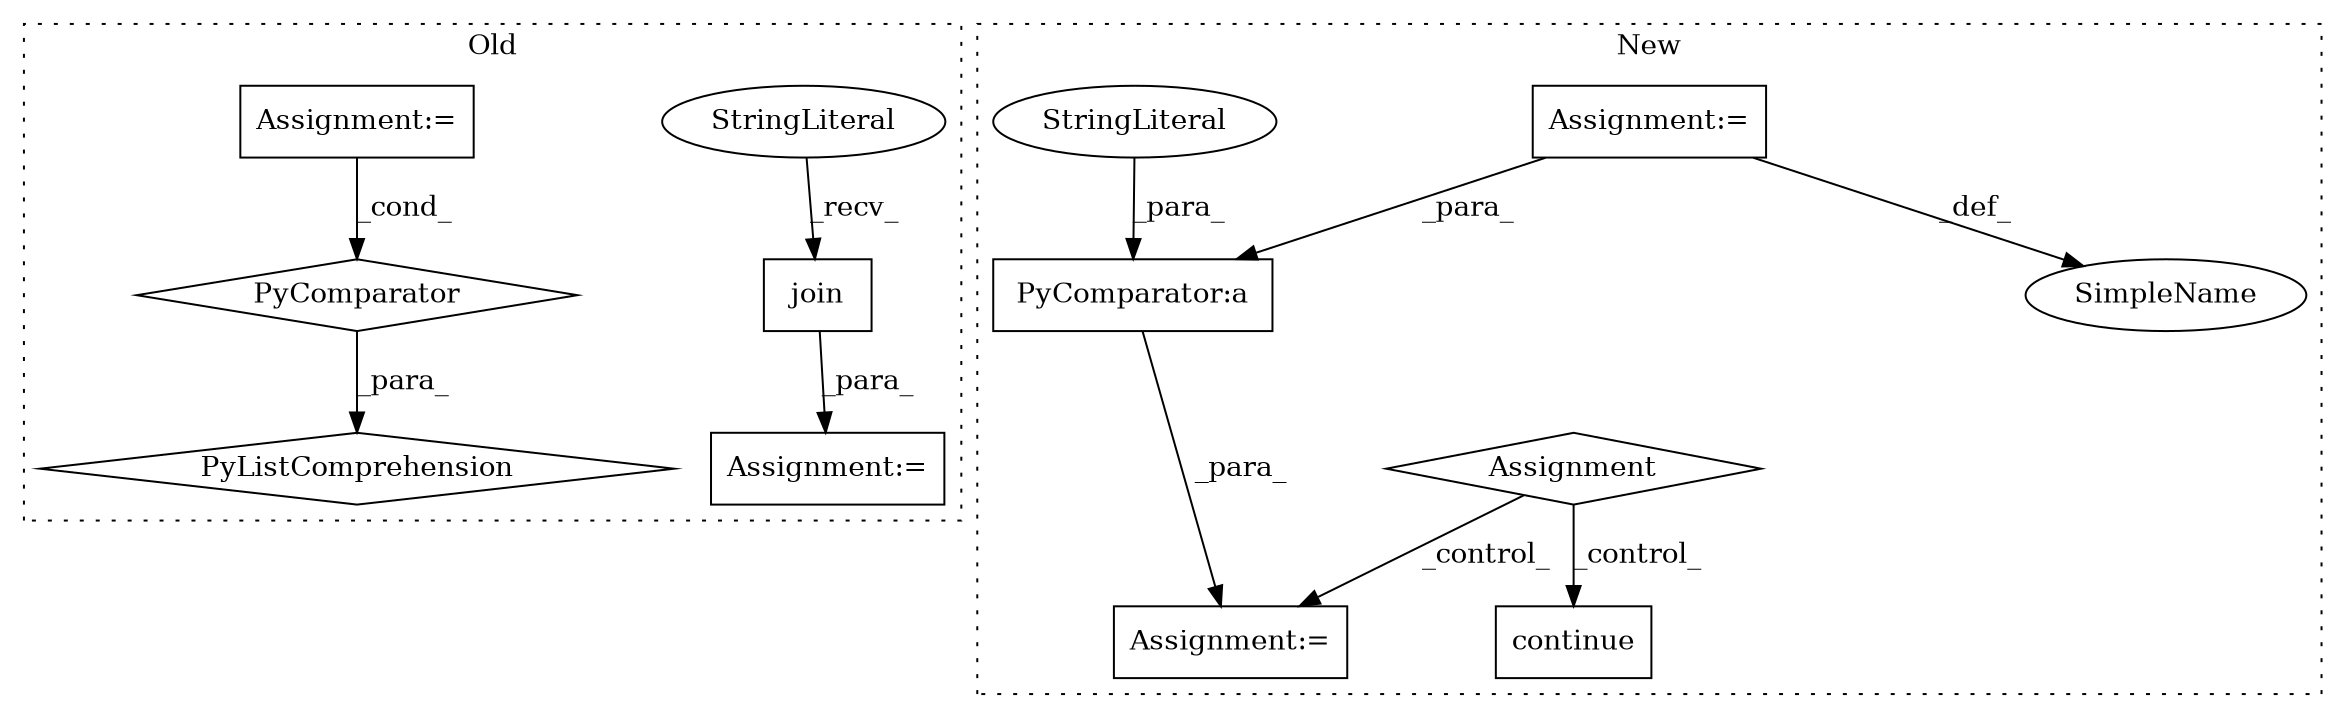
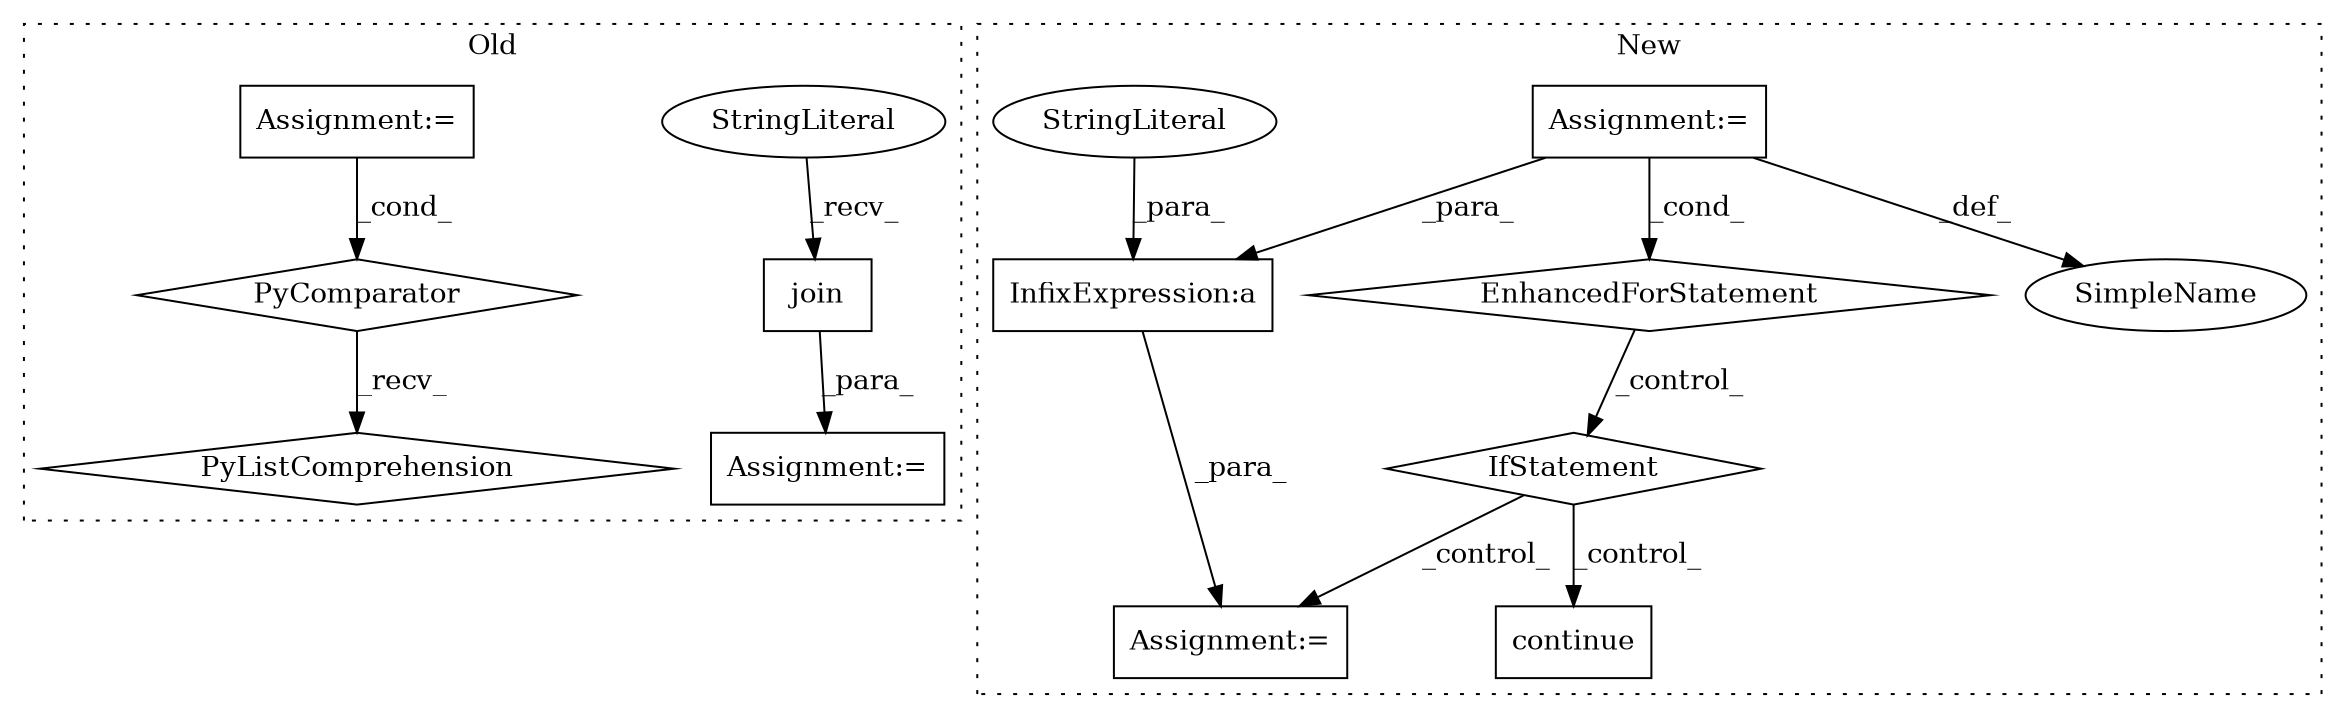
(1133, 295) -> (1133, 295)
none -> (1649, 295)
(403, 382) -> (403, 382)
(1574, 469) -> (1574, 469)
